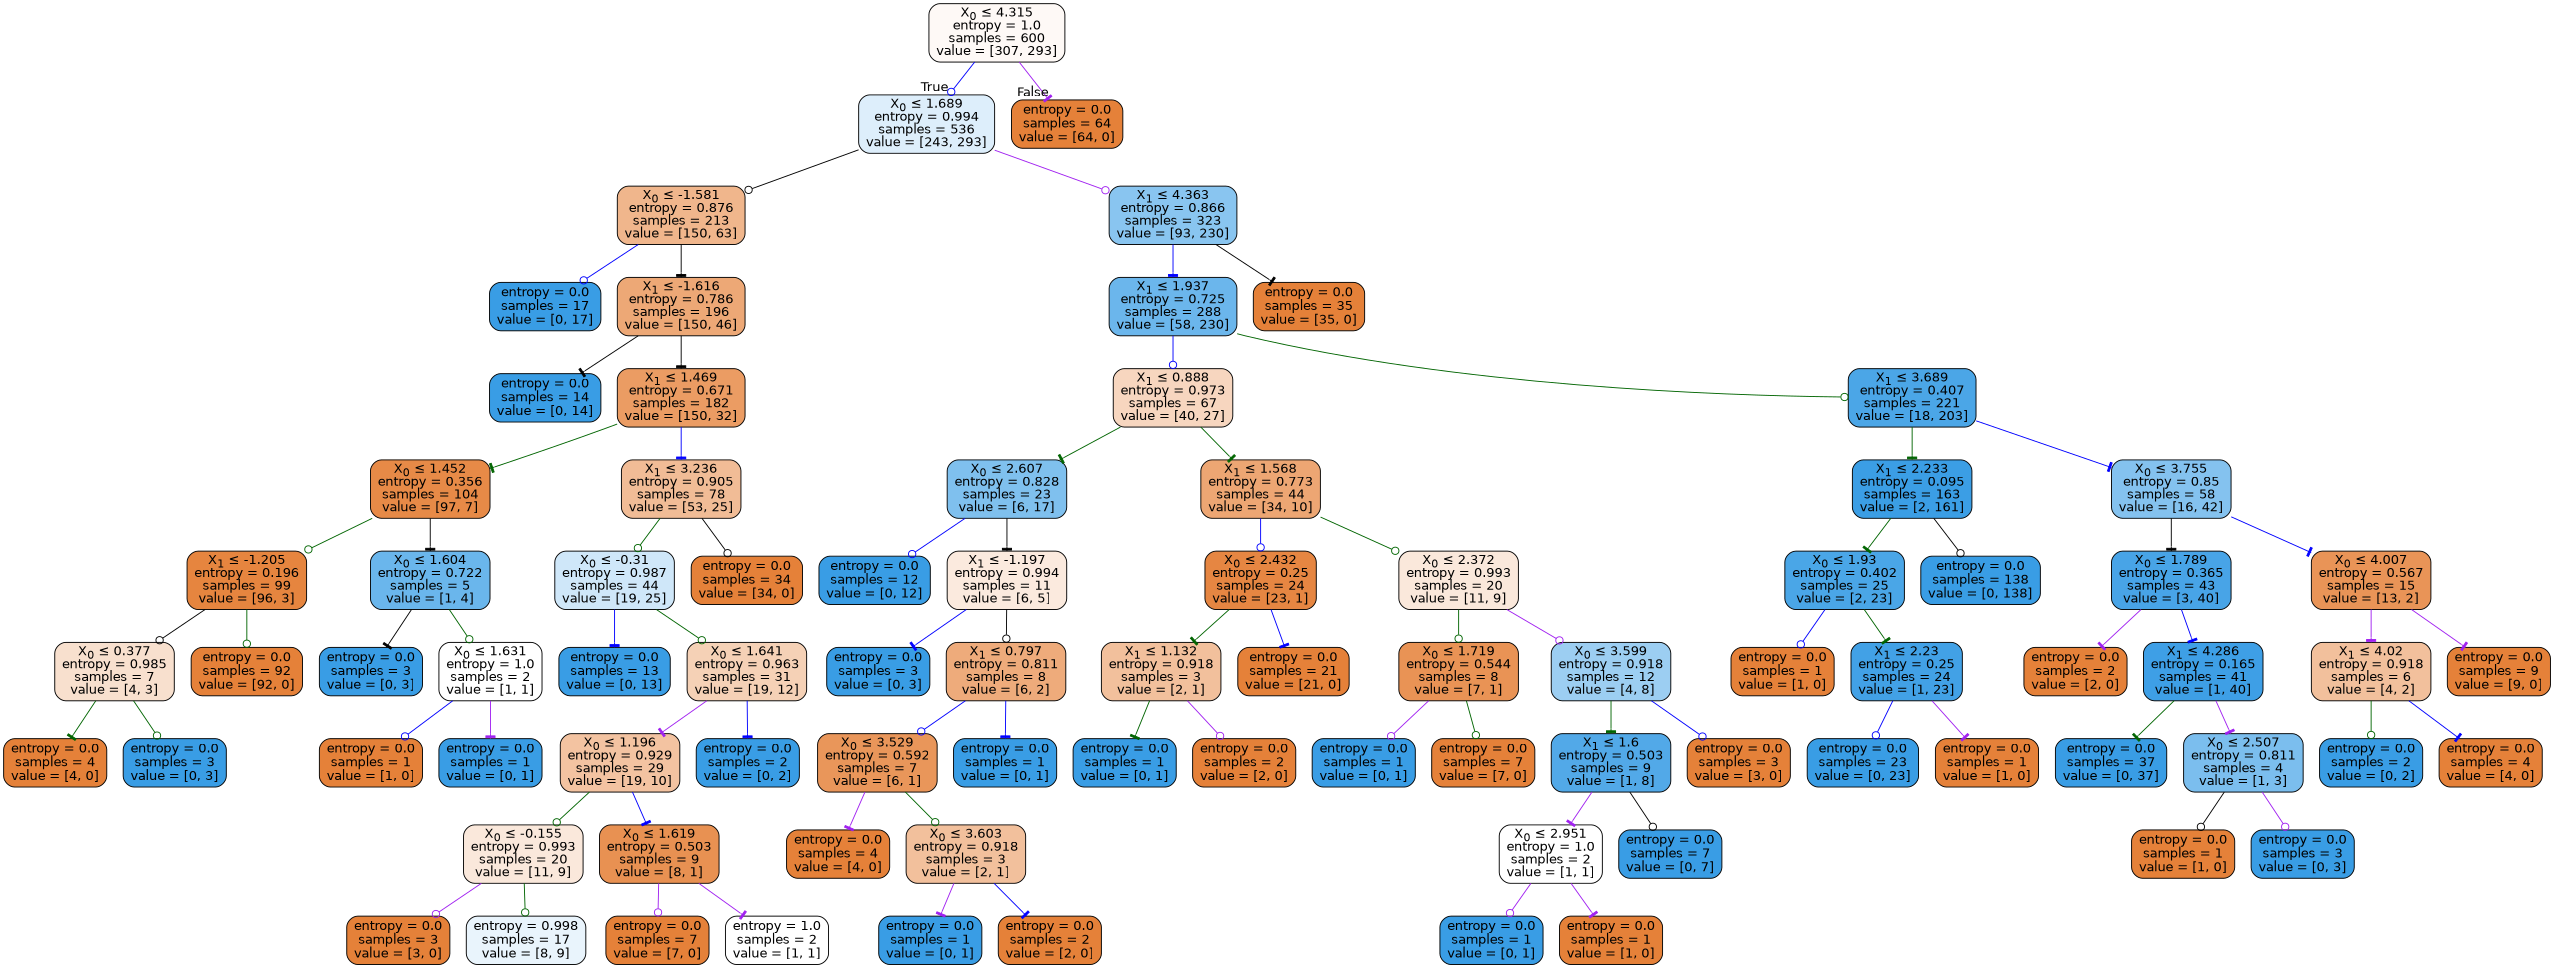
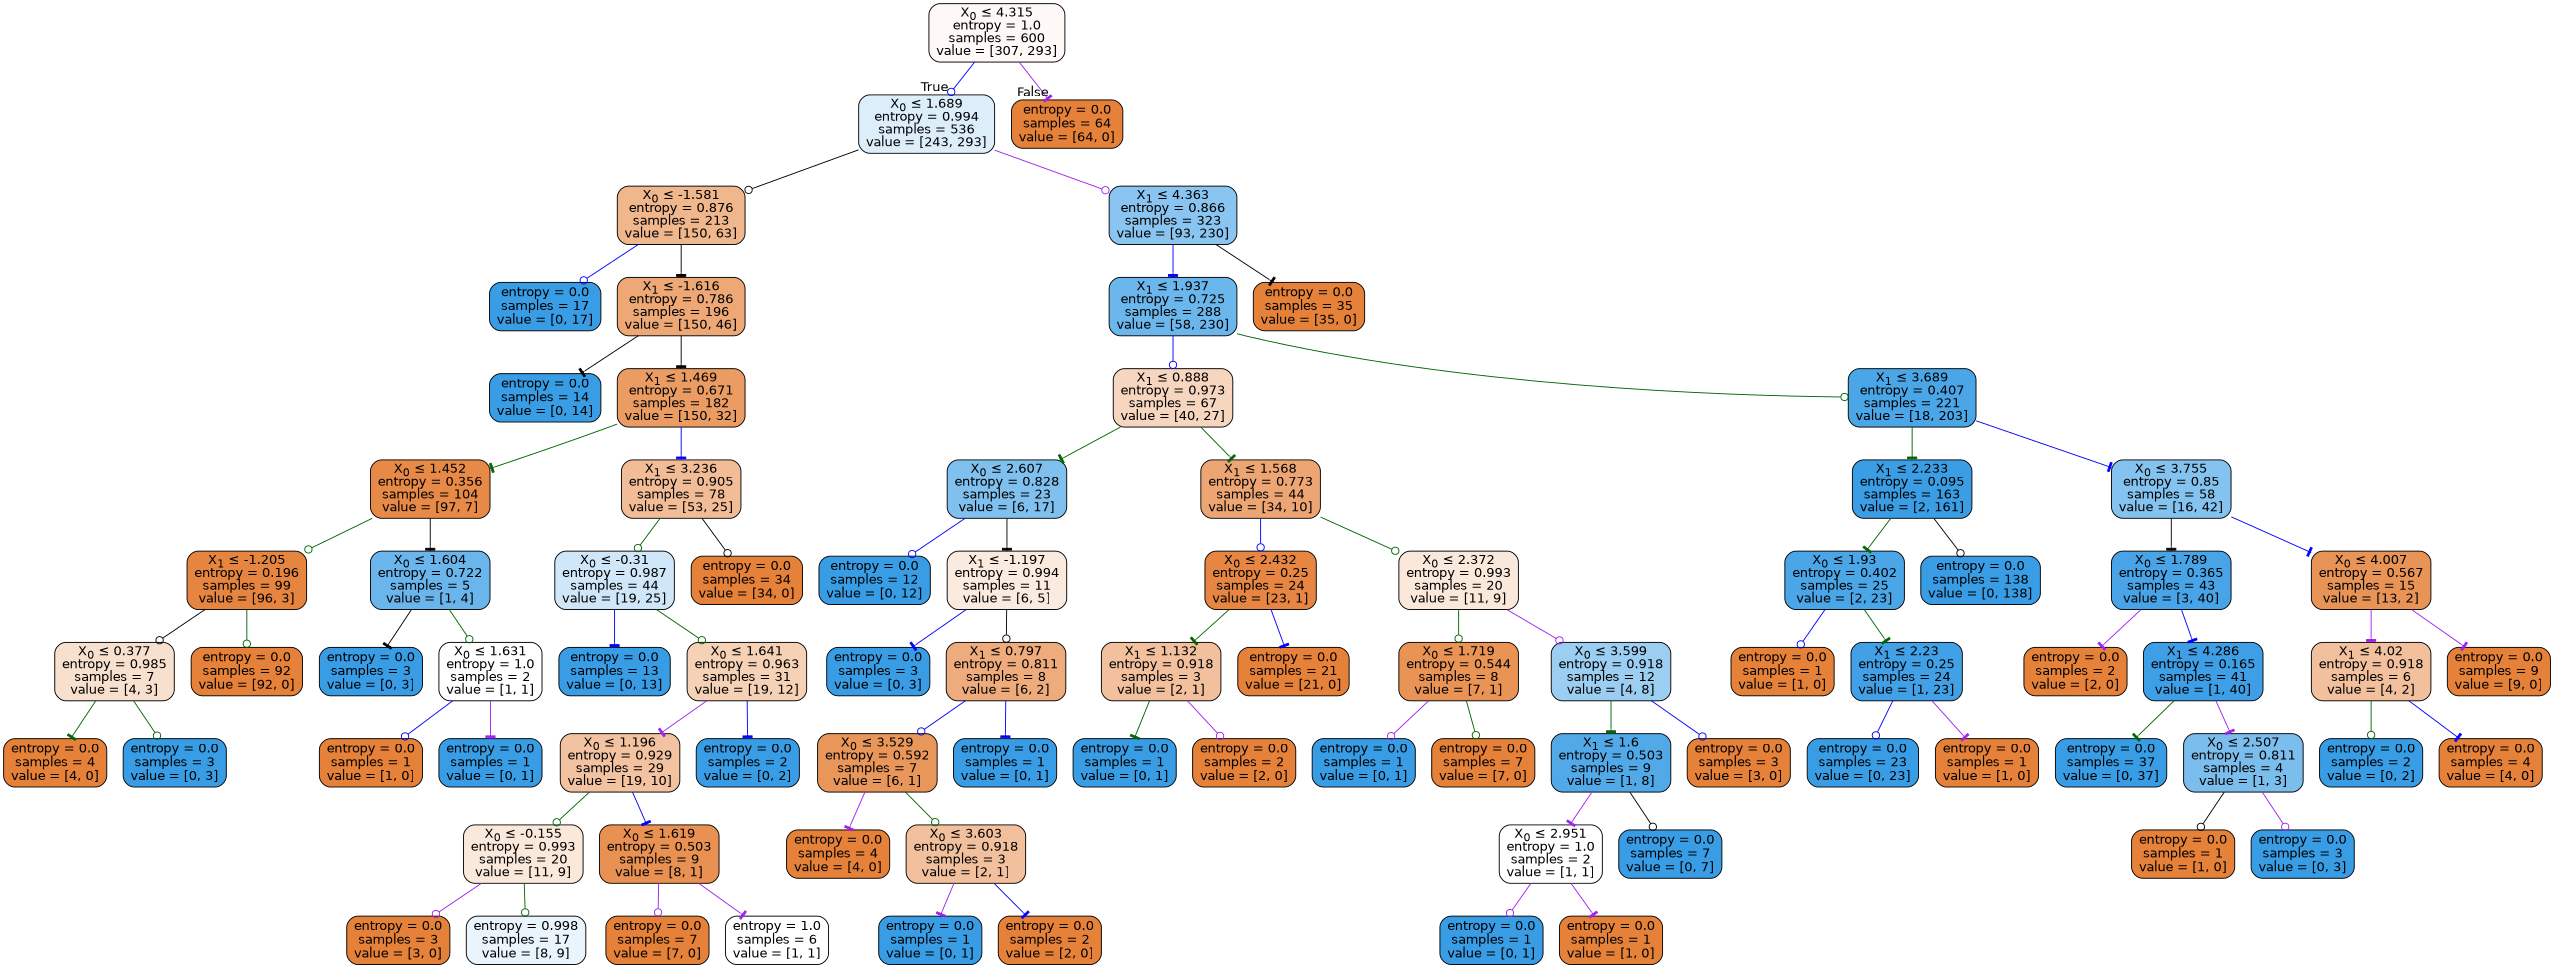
(777, 940) -> (777, 940)
